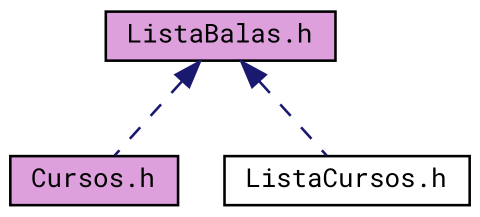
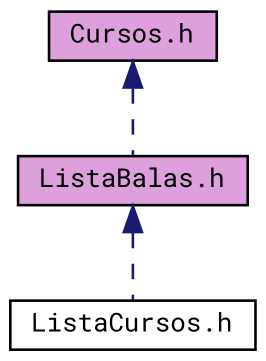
(148, 118) -> (133, 122)
